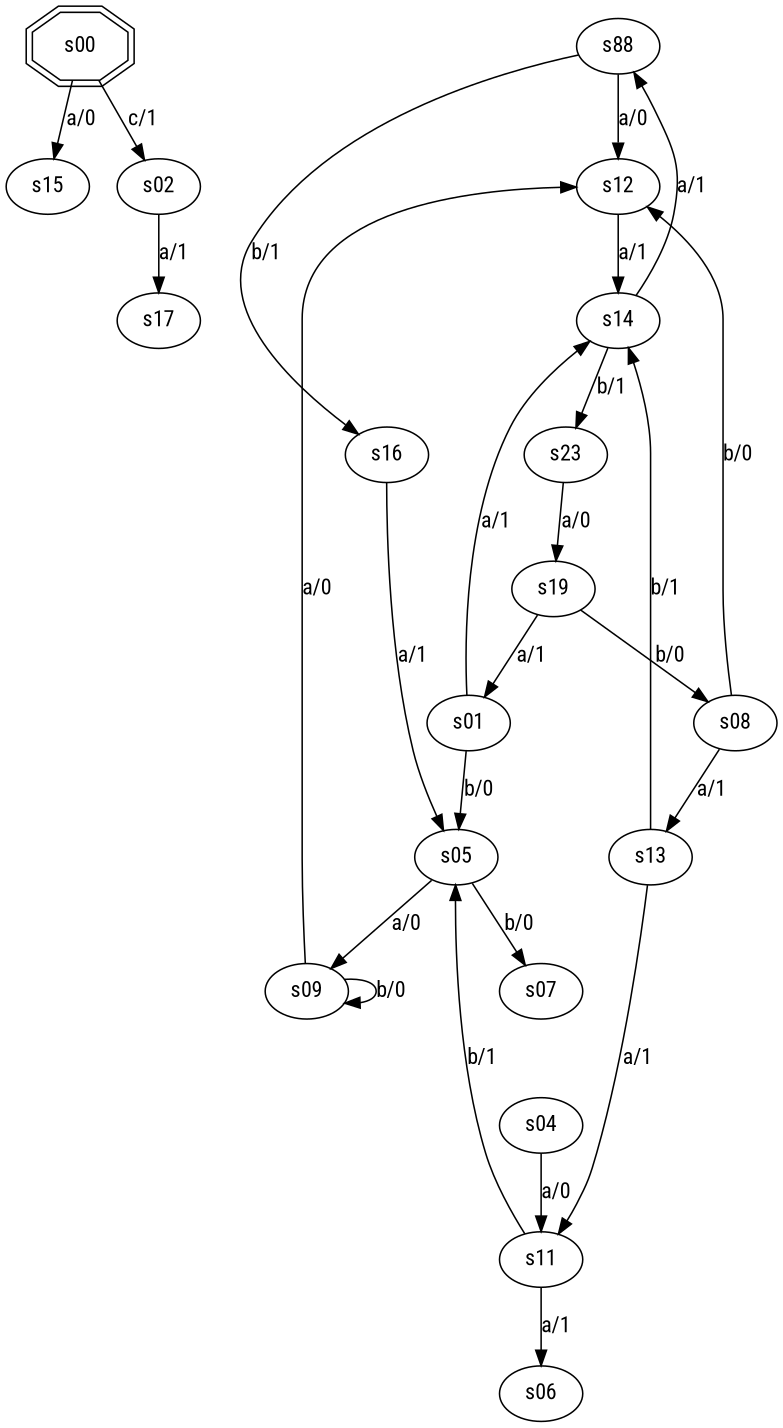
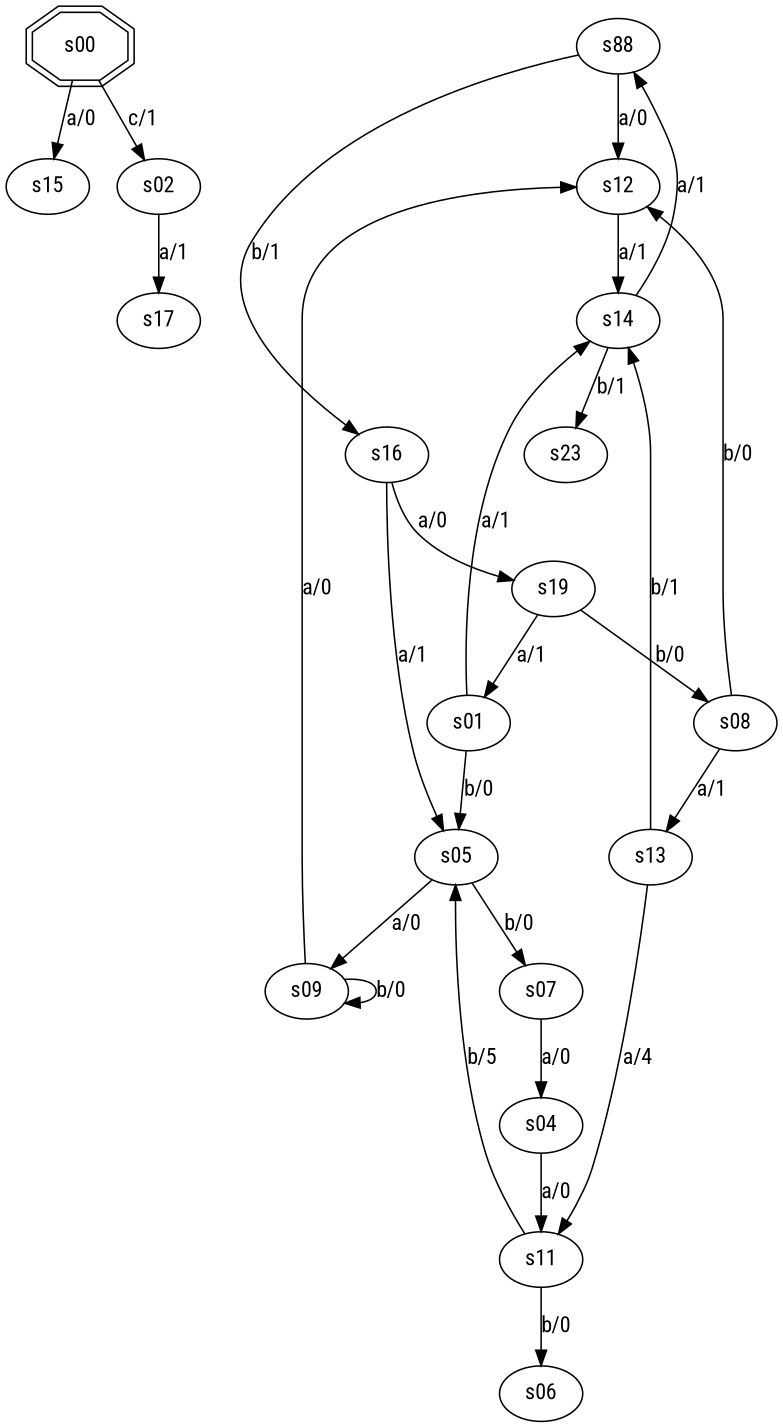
(560, 514) -> (431, 545)
none -> (541, 1051)
(482, 1058) -> (482, 1058)
(637, 1058) -> (637, 1058)
(556, 1327) -> (556, 1327)
